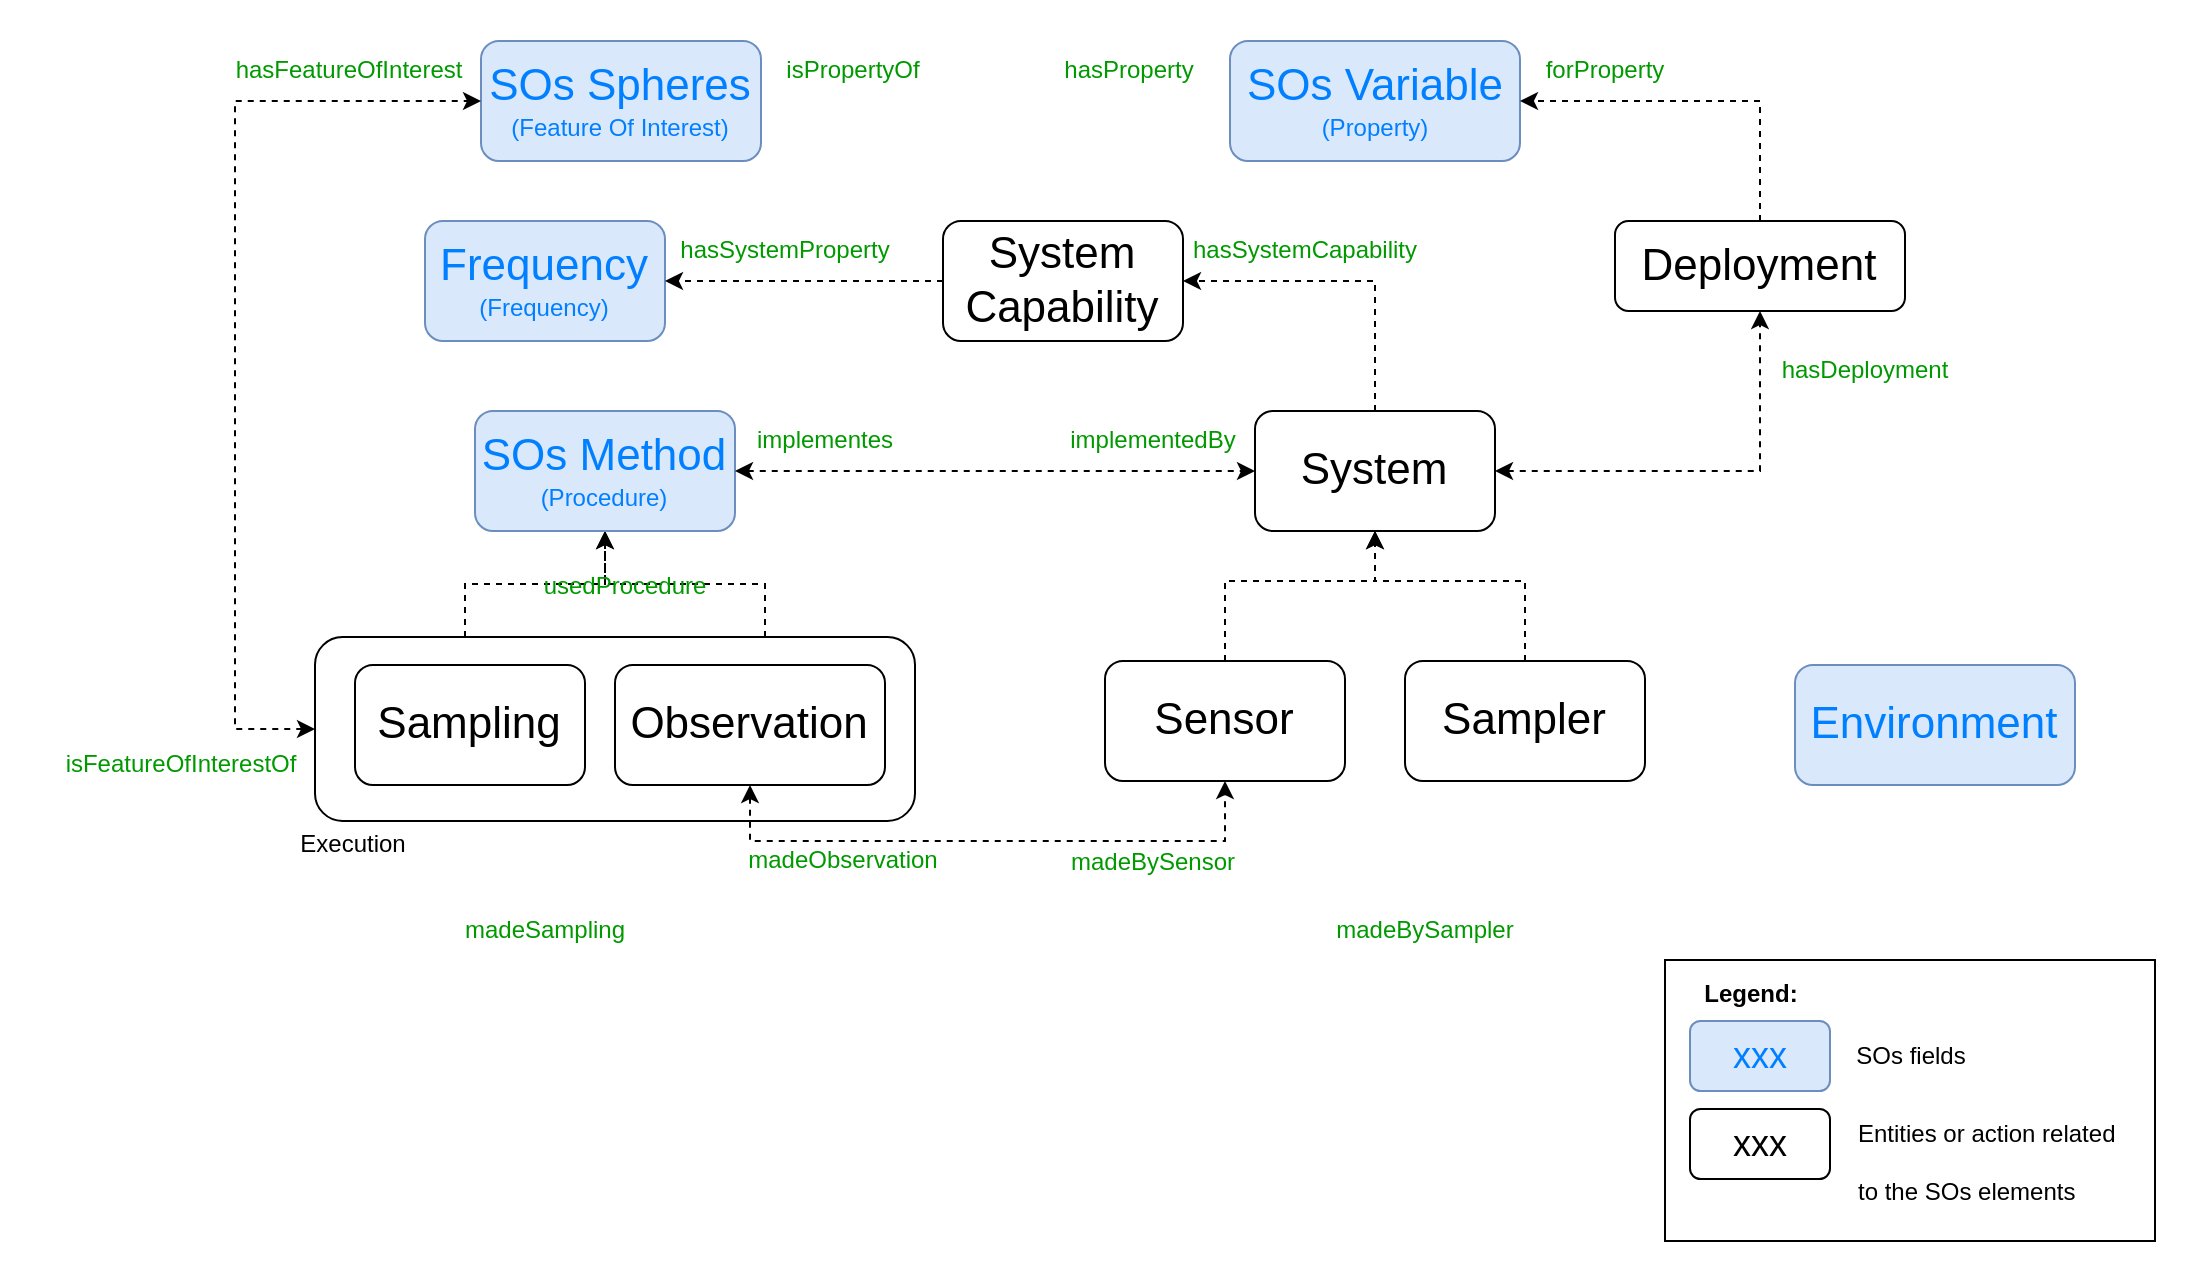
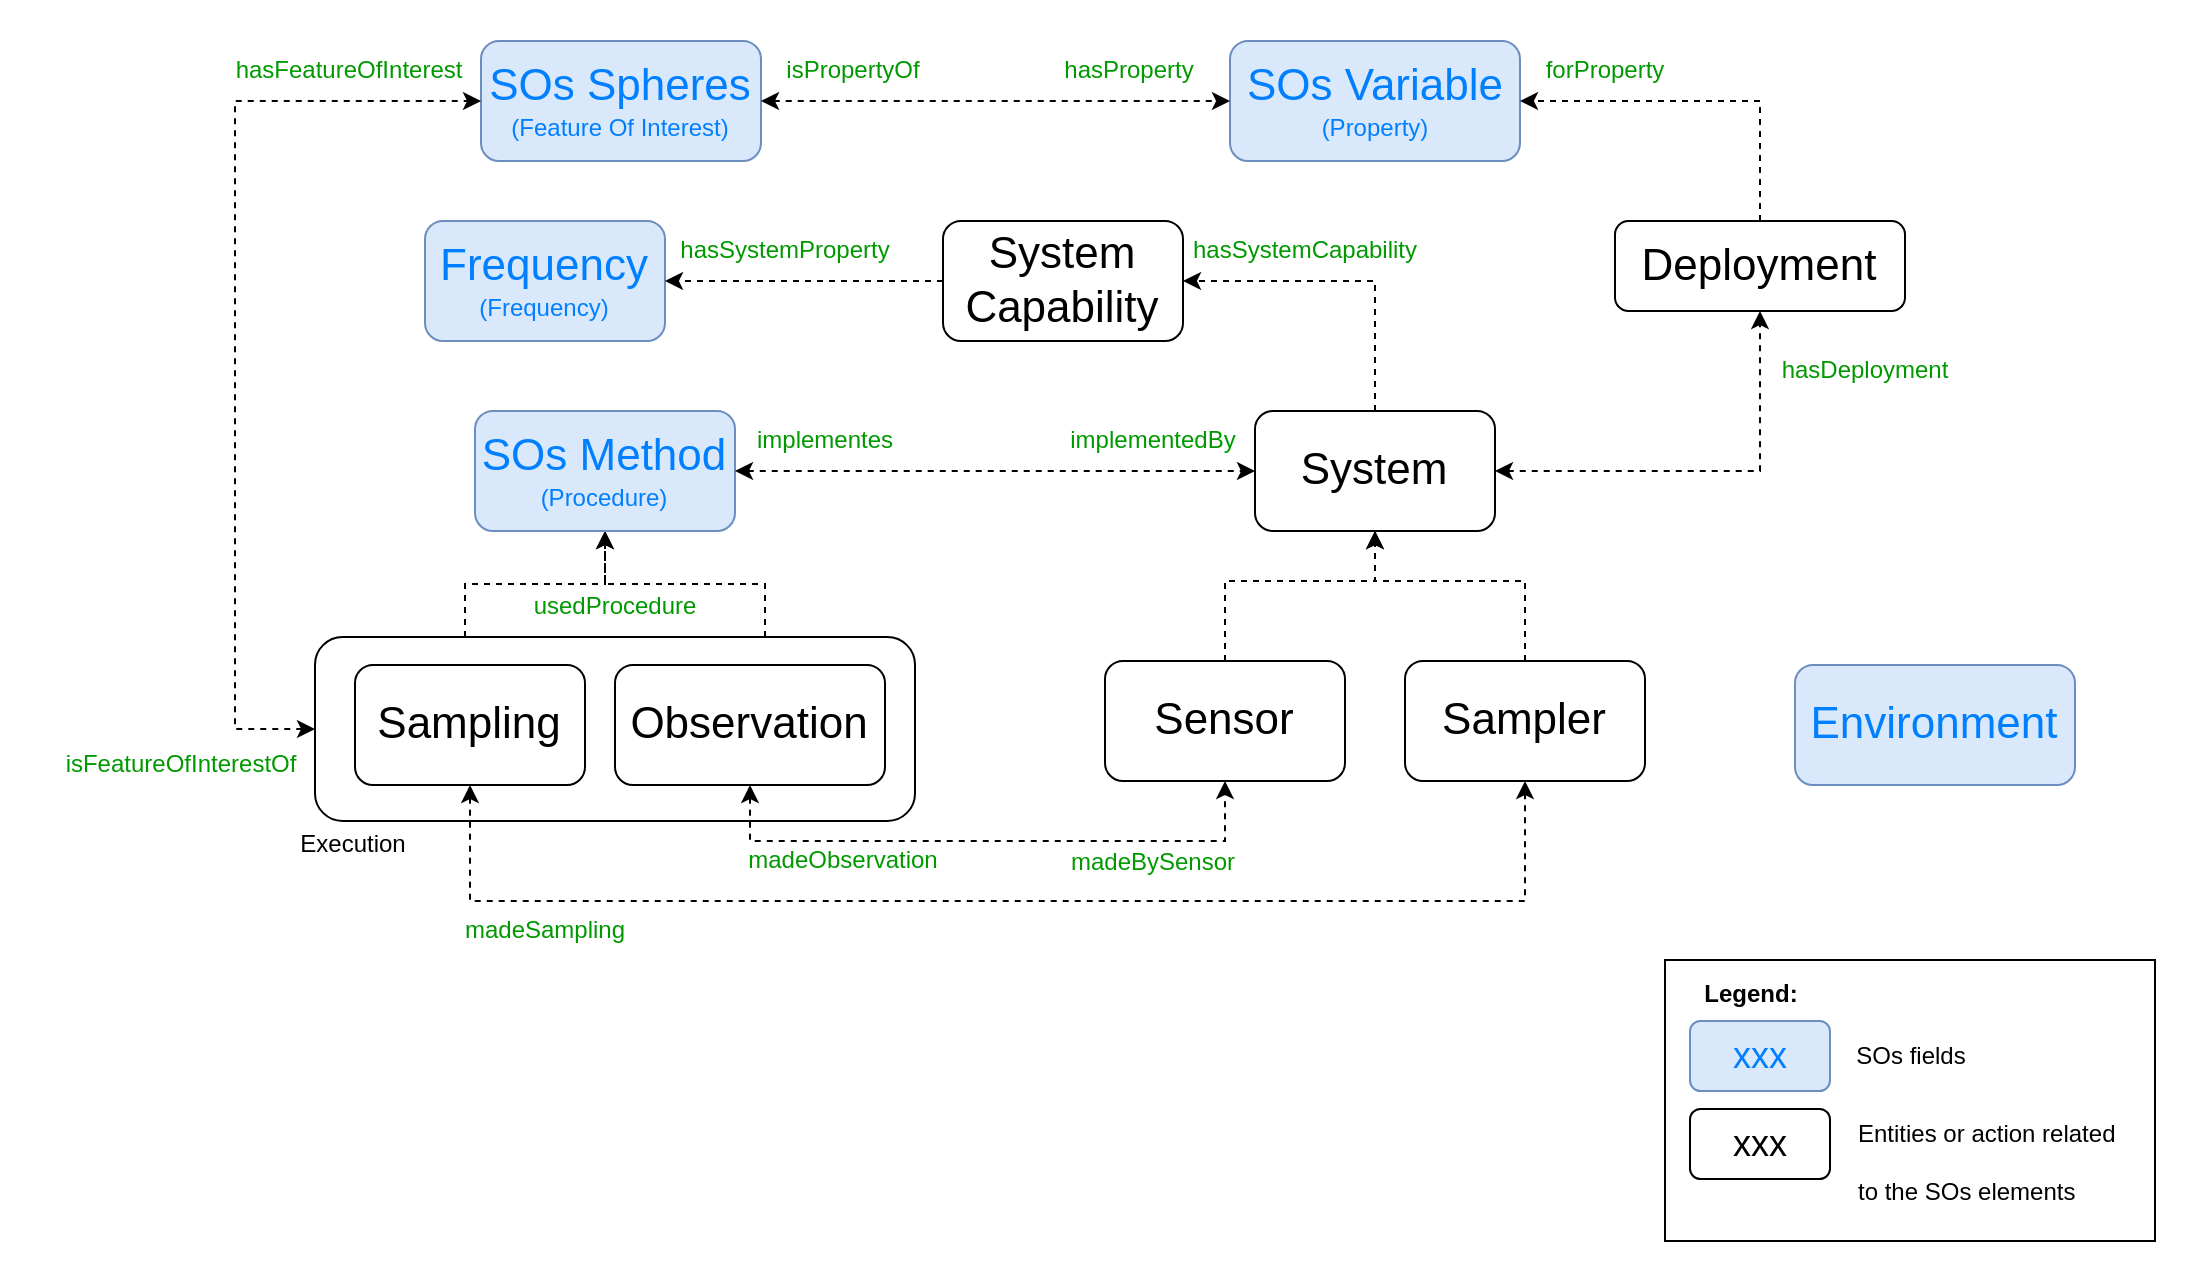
none -> (995, 101)
(625, 587) -> (615, 607)
none -> (998, 901)
(1425, 931) -> none
